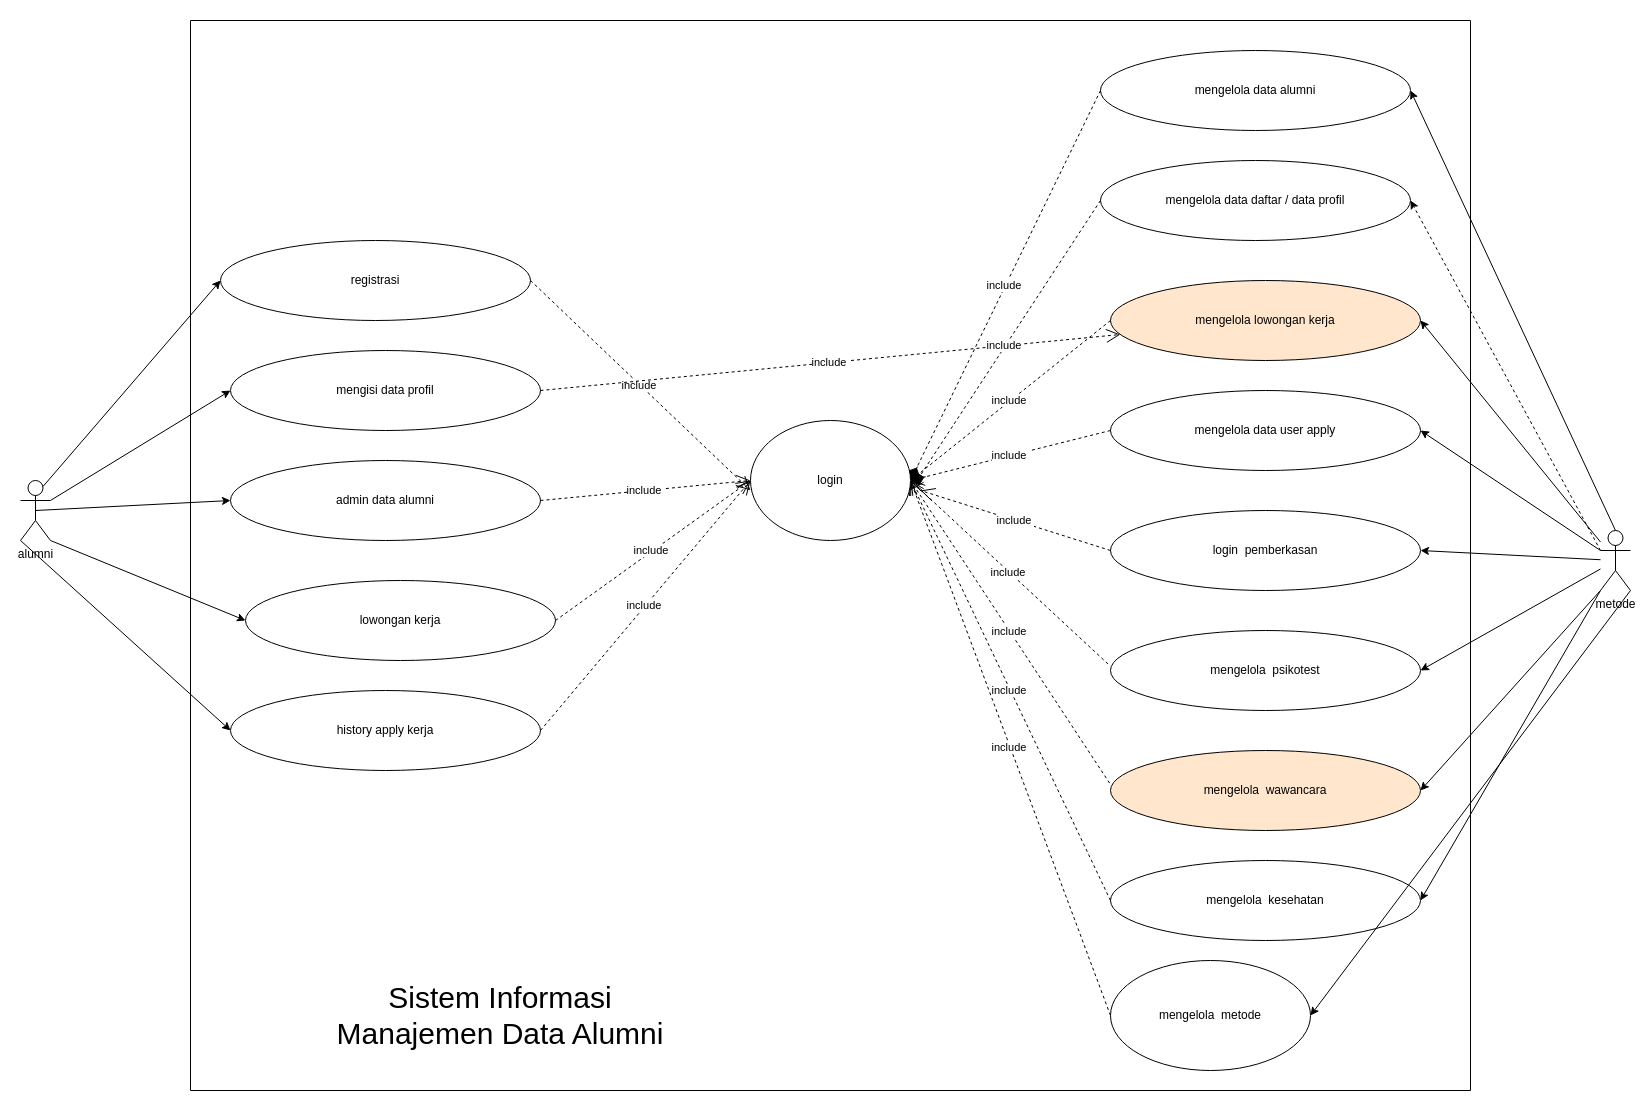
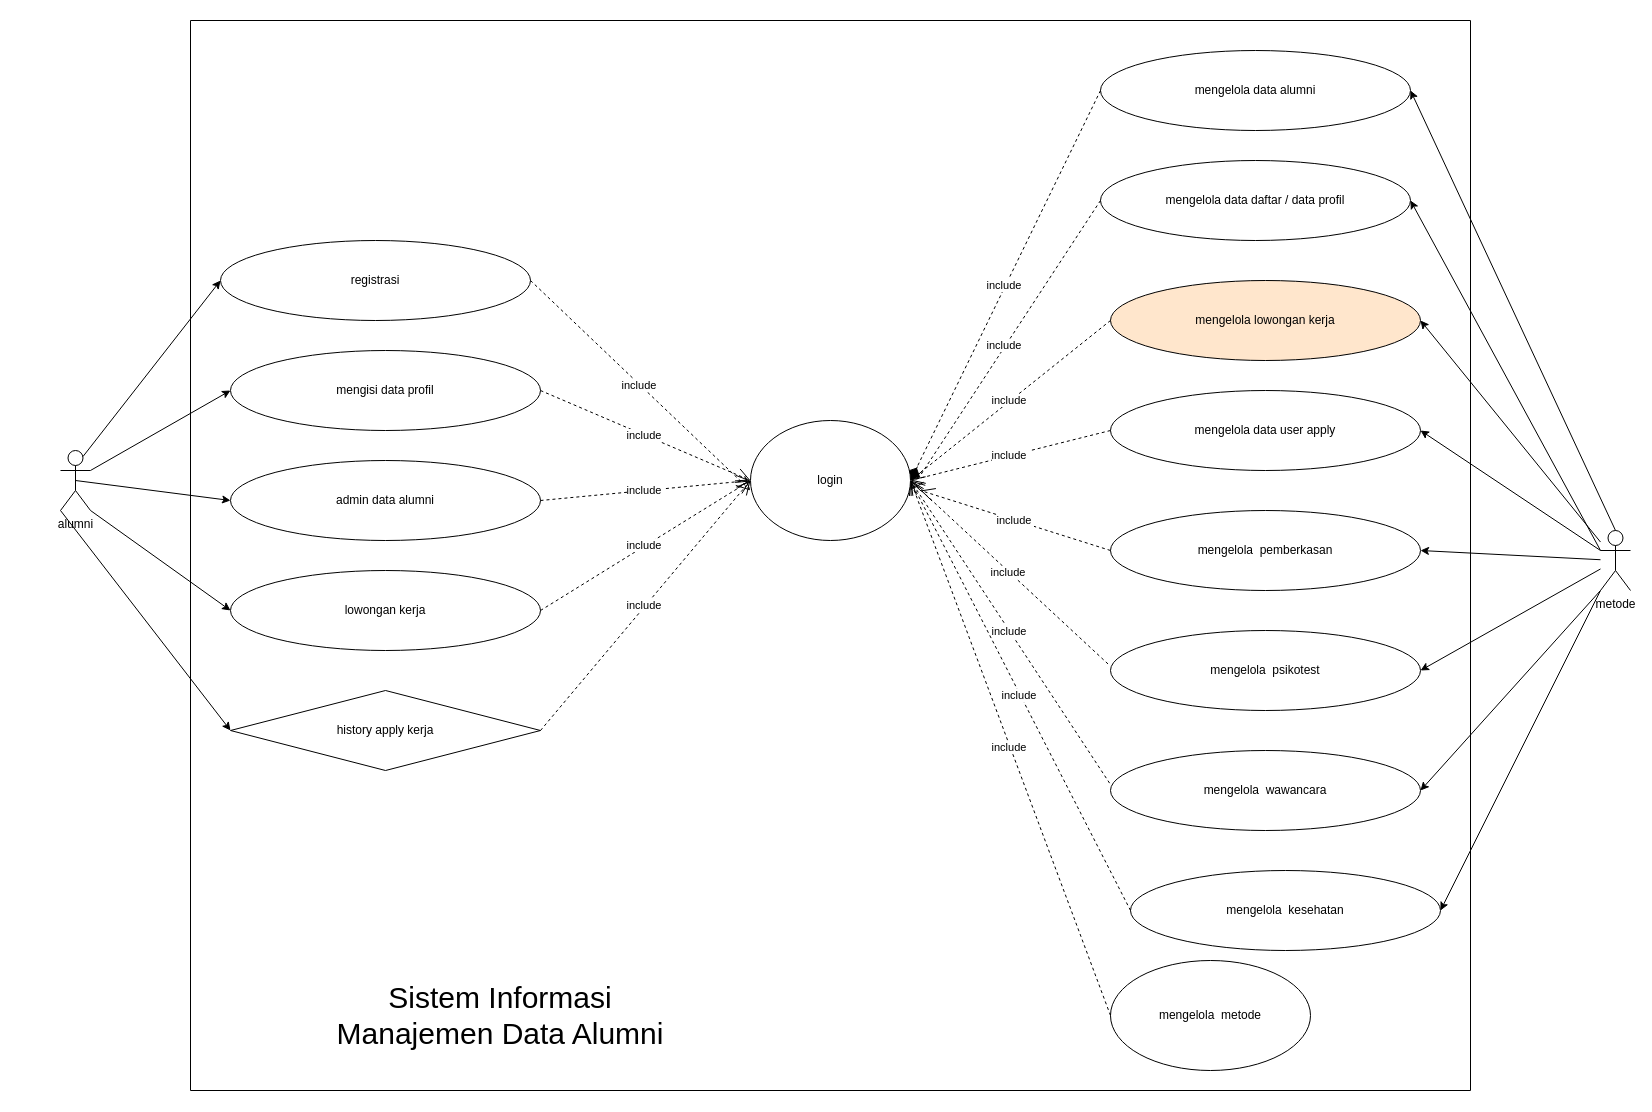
(763, 369) -> (634, 431)
(1527, 416) -> (1527, 416)
(925, 477) -> (920, 478)
(36, 511) -> (76, 481)
(1266, 551) -> (1266, 551)
(401, 621) -> (386, 611)
(386, 731) -> (386, 731)
(1266, 791) -> (1266, 791)
(1400, 896) -> none
(1266, 901) -> (1286, 911)
